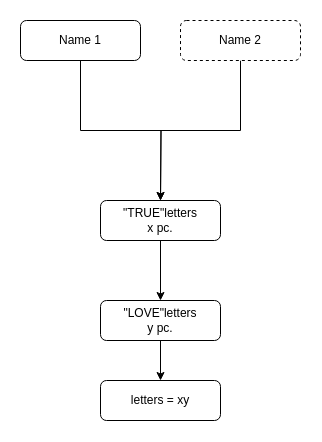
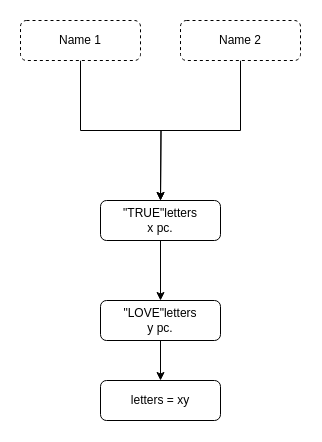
(81, 41) -> (81, 41)
